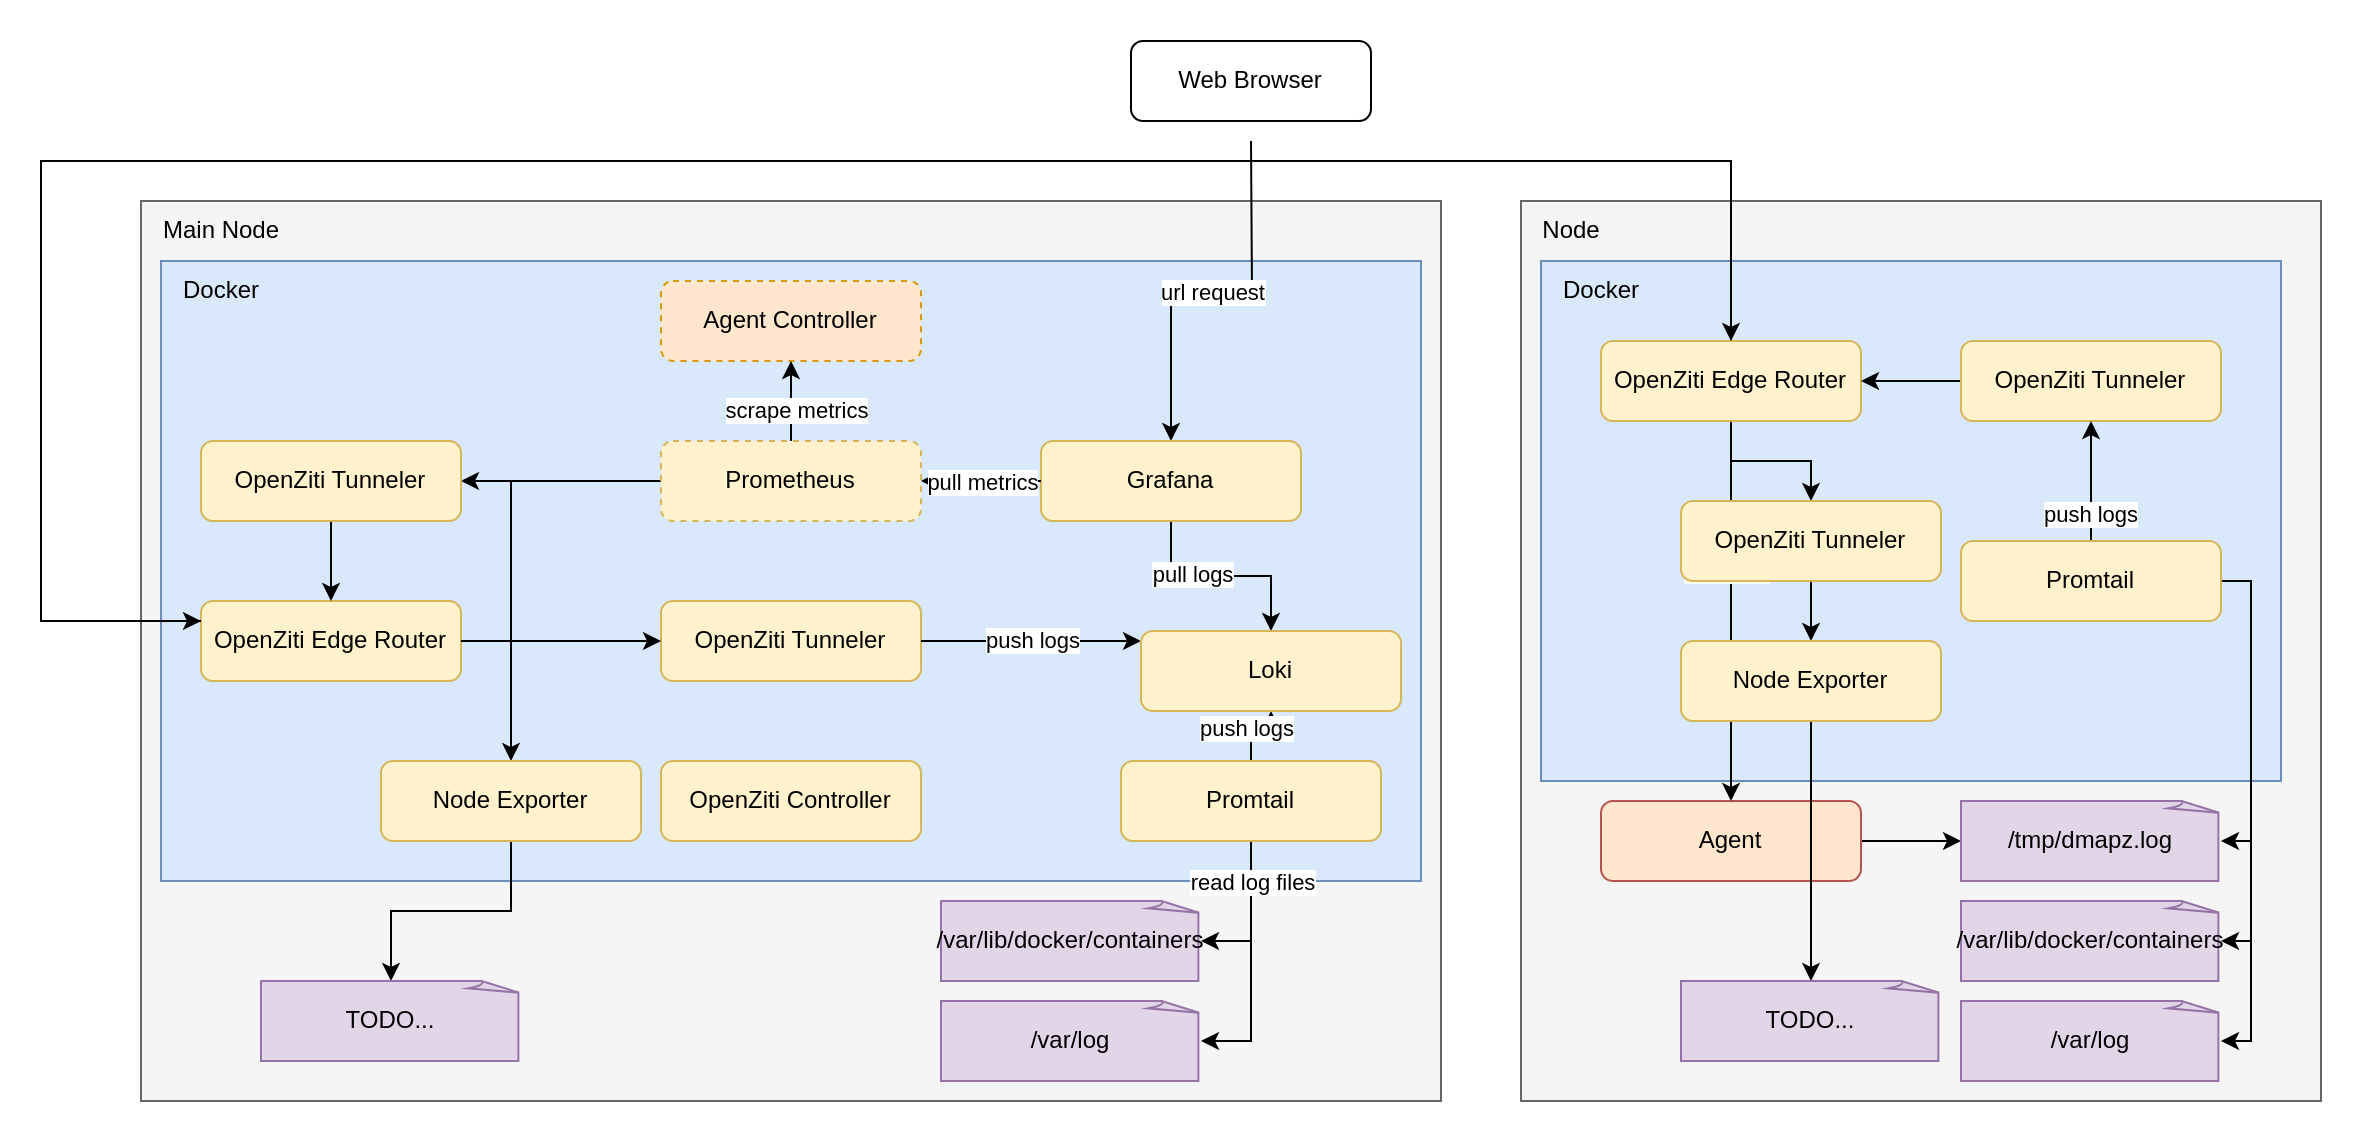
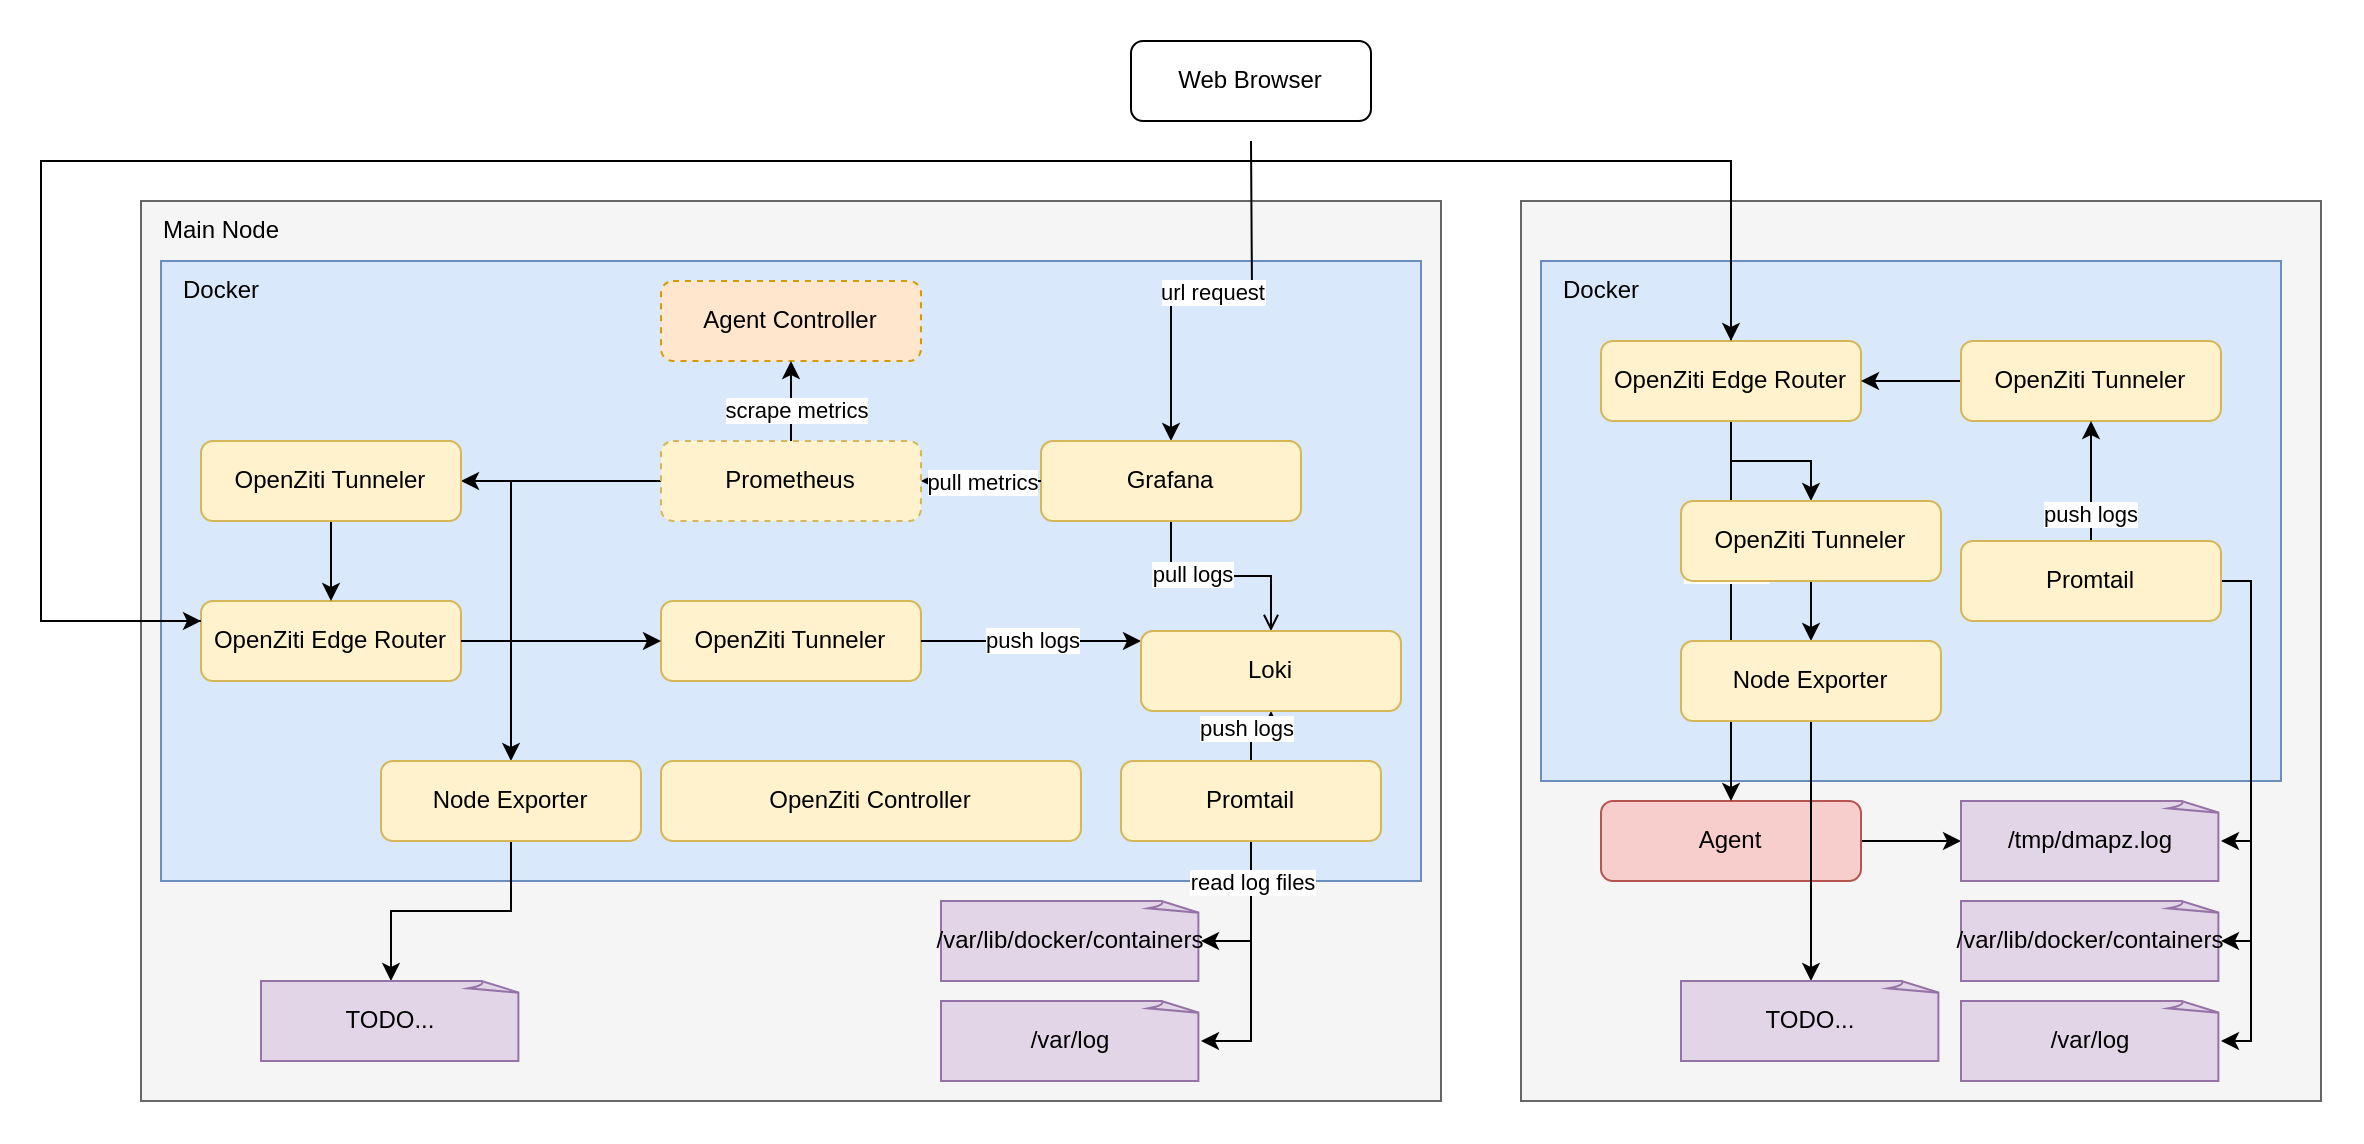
(1571, 231) -> none
(1271, 616) -> (1271, 619)
(791, 801) -> (871, 801)
(1731, 841) -> (1731, 841)
